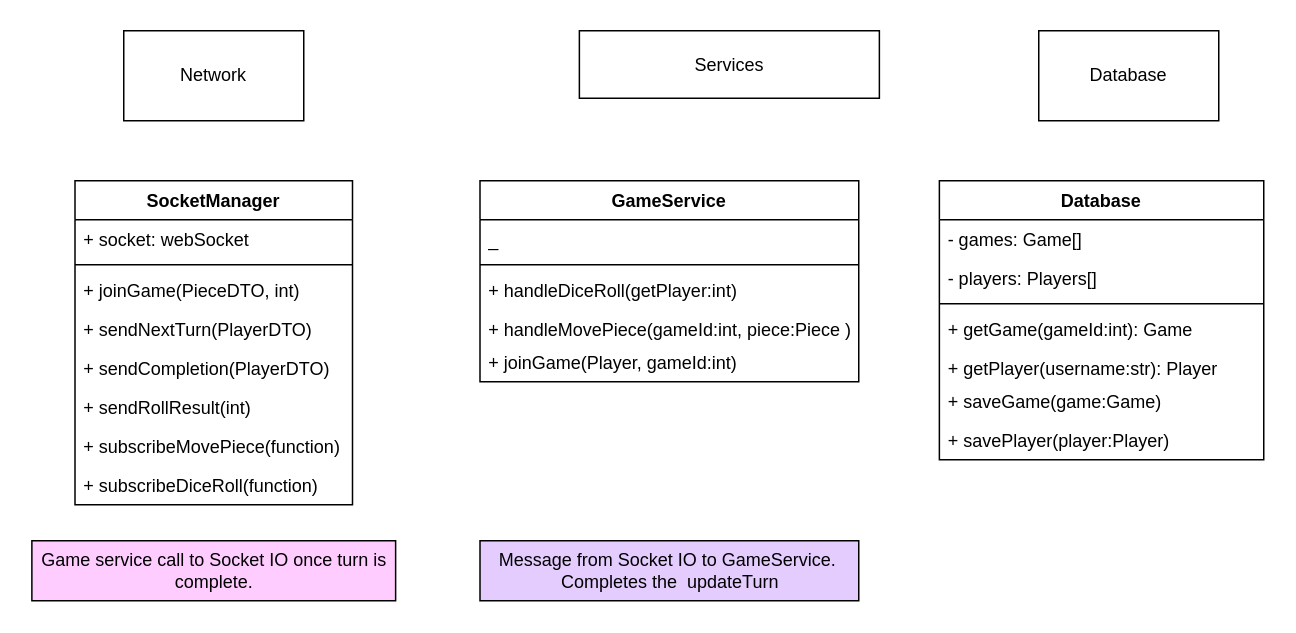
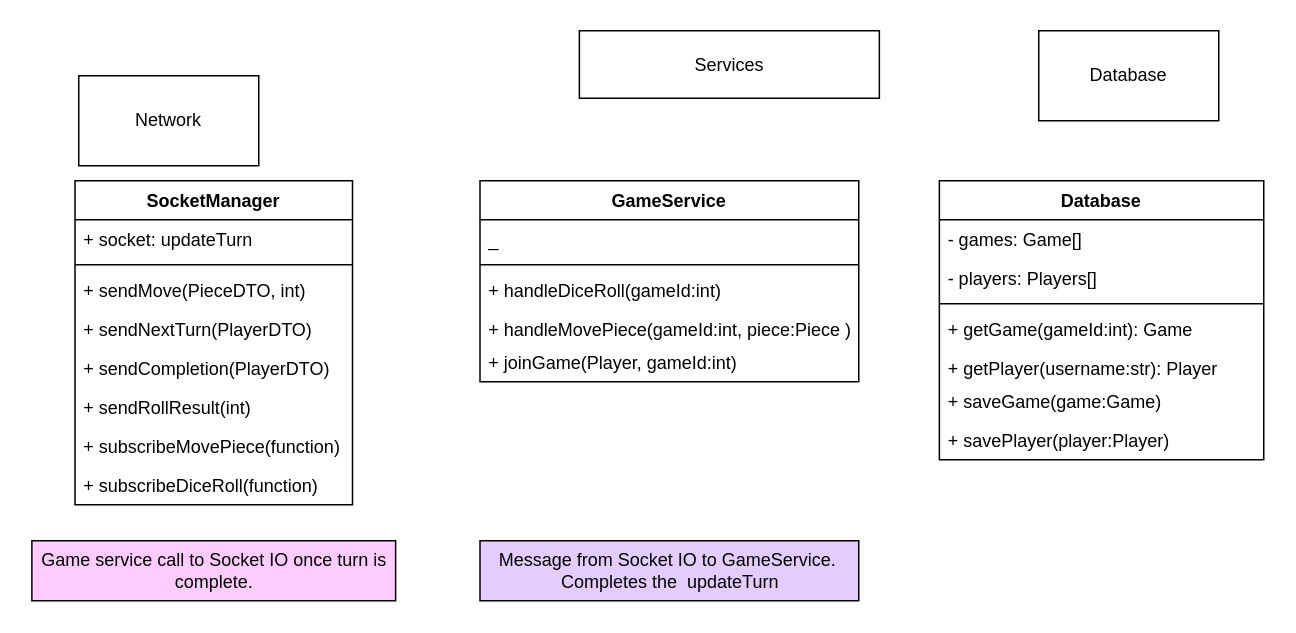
(214, 76) -> (169, 121)
(172, 240) -> (177, 240)
(195, 291) -> (198, 291)
(626, 291) -> (613, 291)
